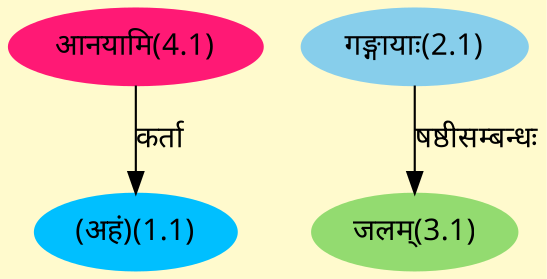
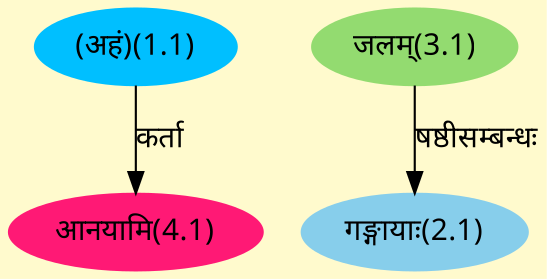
(136, 129) -> (136, 129)
(415, 129) -> (415, 129)
